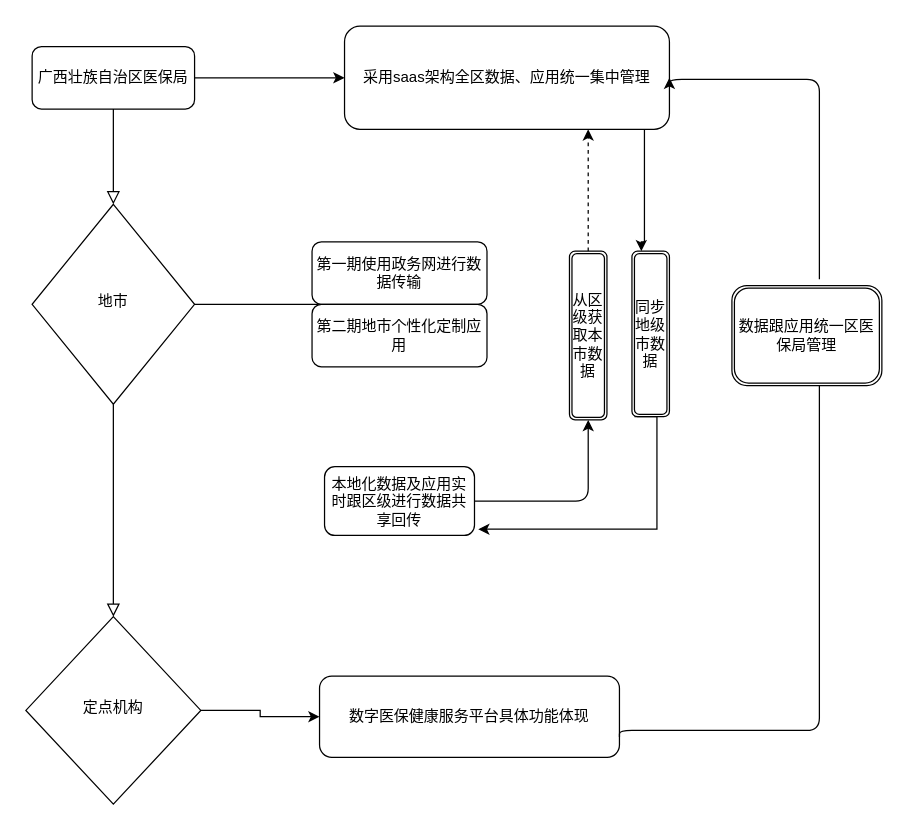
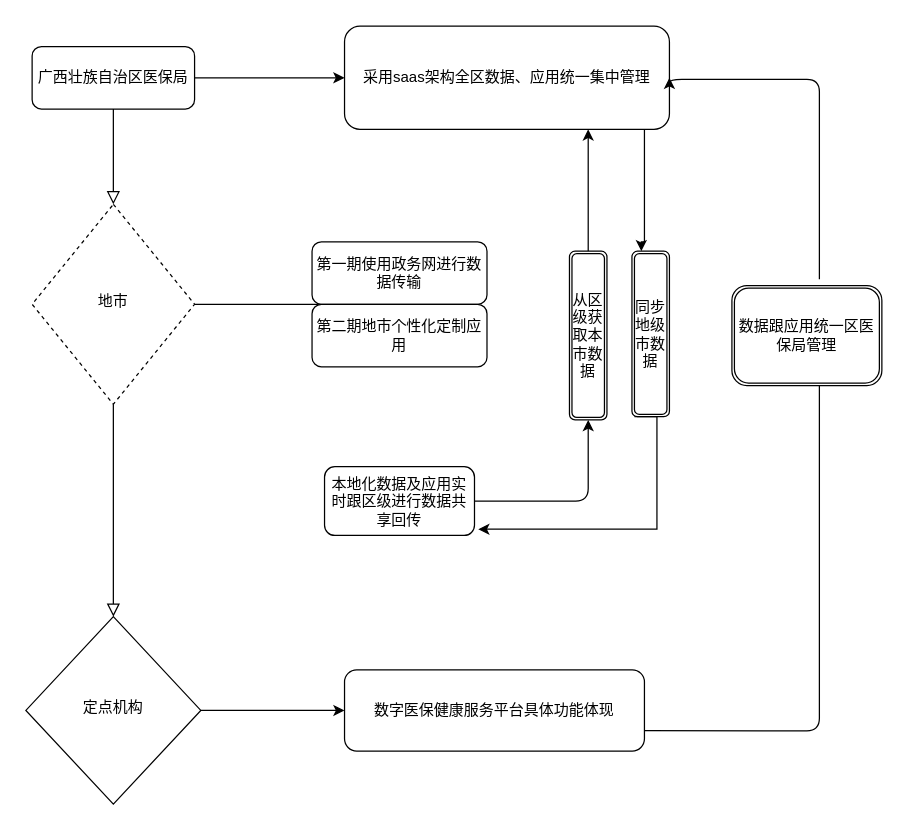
(588, 193) -> (588, 193)
(113, 304) -> (113, 304)
(469, 717) -> (494, 711)
